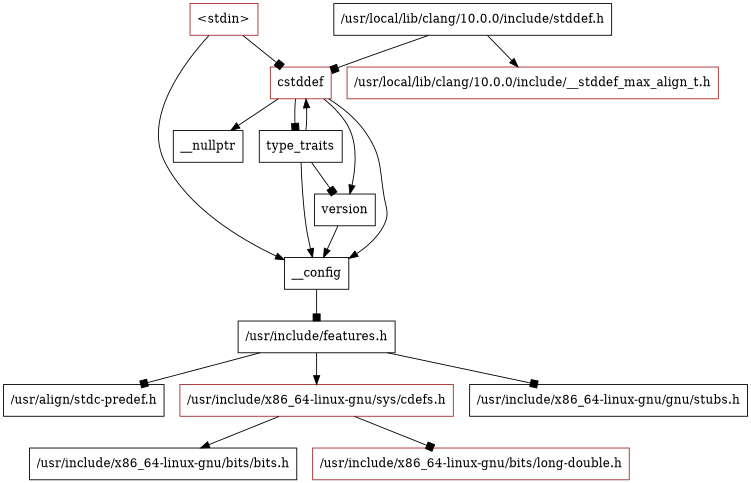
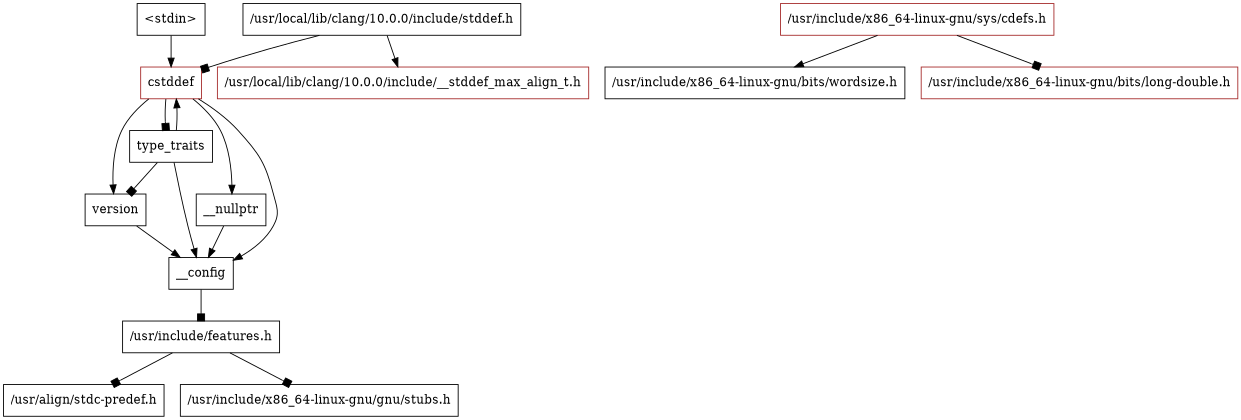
(224, 19) -> (171, 19)
(259, 48) -> (171, 47)
(166, 165) -> (218, 238)
(317, 364) -> none
(163, 464) -> (755, 83)
